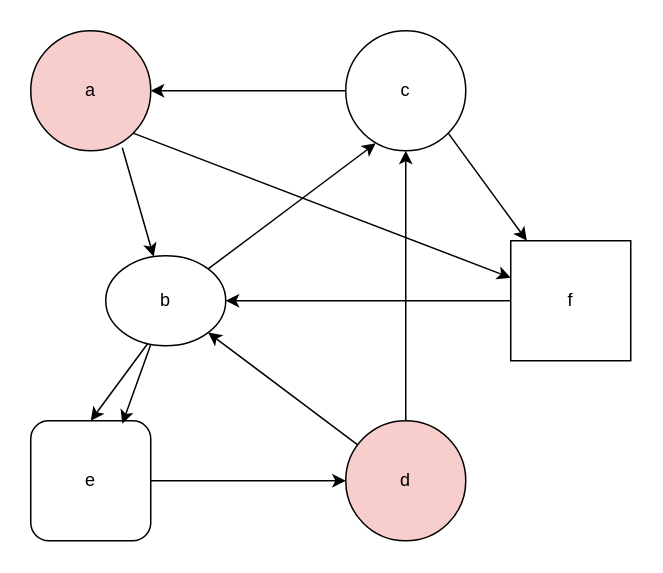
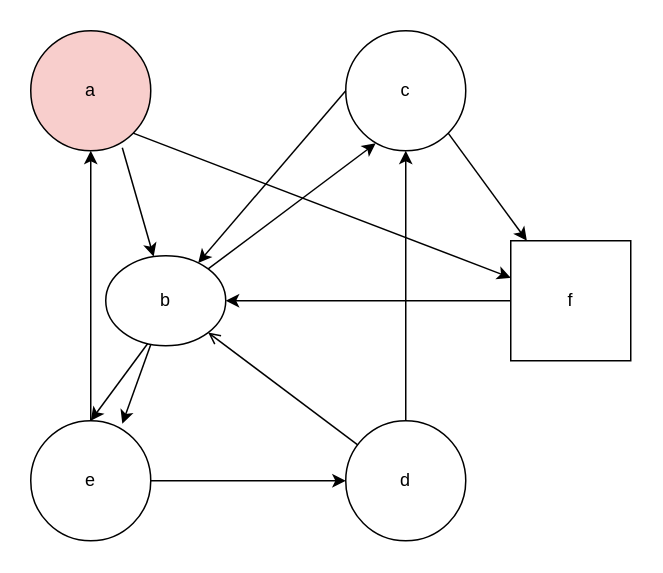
(254, 91) -> (275, 173)
none -> (91, 291)
(217, 339) -> (214, 337)
(91, 481) -> (91, 481)
(406, 481) -> (406, 481)
